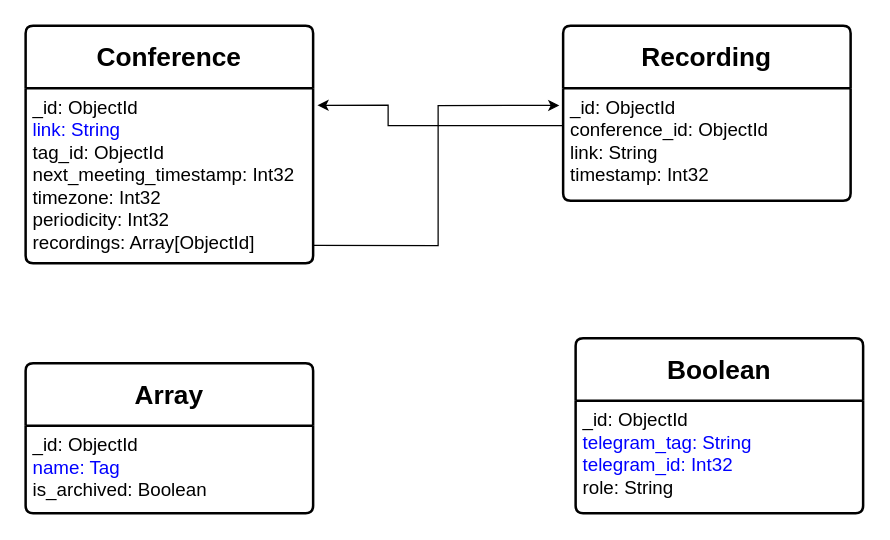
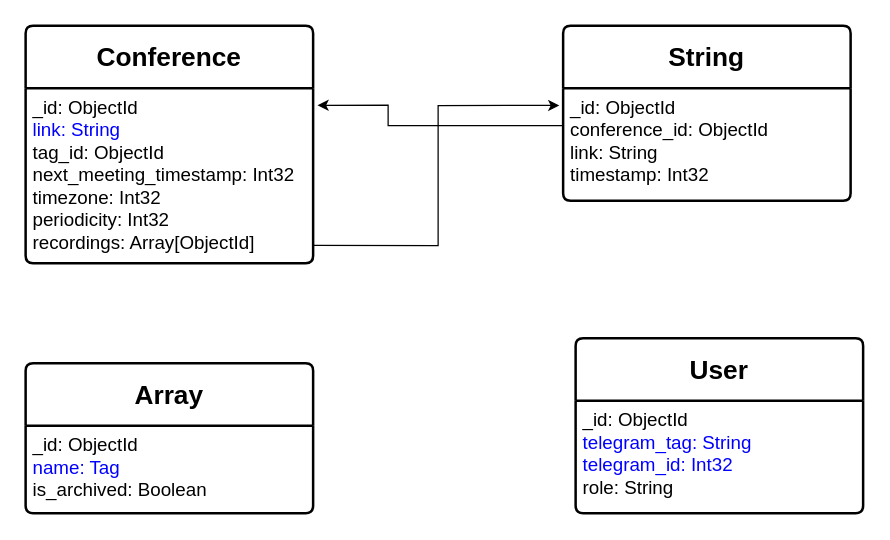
(707, 57) -> (707, 57)
(719, 369) -> (719, 369)
